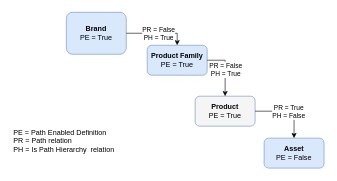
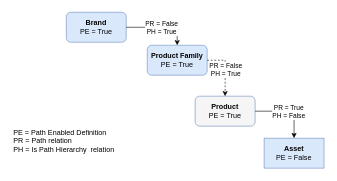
(96, 33) -> (96, 27)
(217, 60) -> (217, 60)
(294, 153) -> (294, 153)
